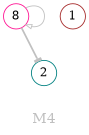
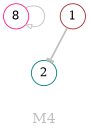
(29, 43) -> (59, 43)
